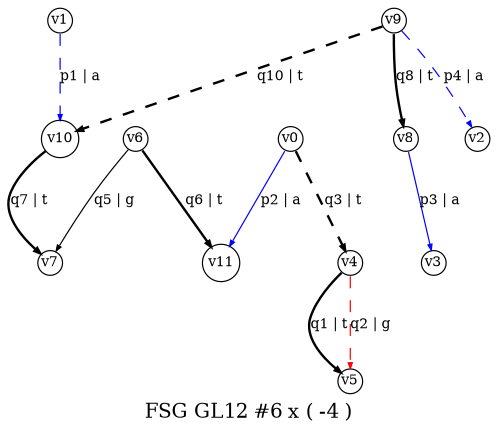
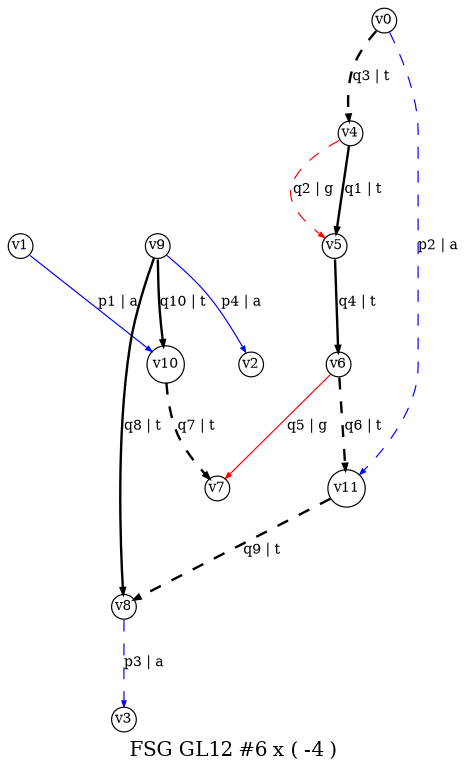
(60, 74) -> (88, 302)
(438, 74) -> (209, 297)
(233, 77) -> (159, 300)
(92, 196) -> (280, 424)
(175, 196) -> (342, 421)
(259, 196) -> (418, 257)
(9, 198) -> (177, 432)
(419, 198) -> (124, 660)
none -> (337, 303)
none -> (235, 548)
